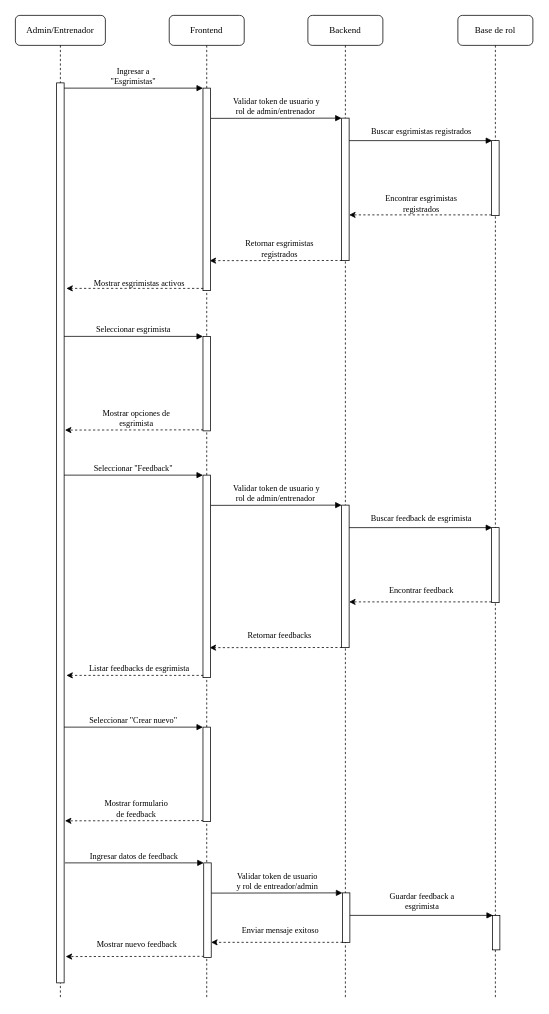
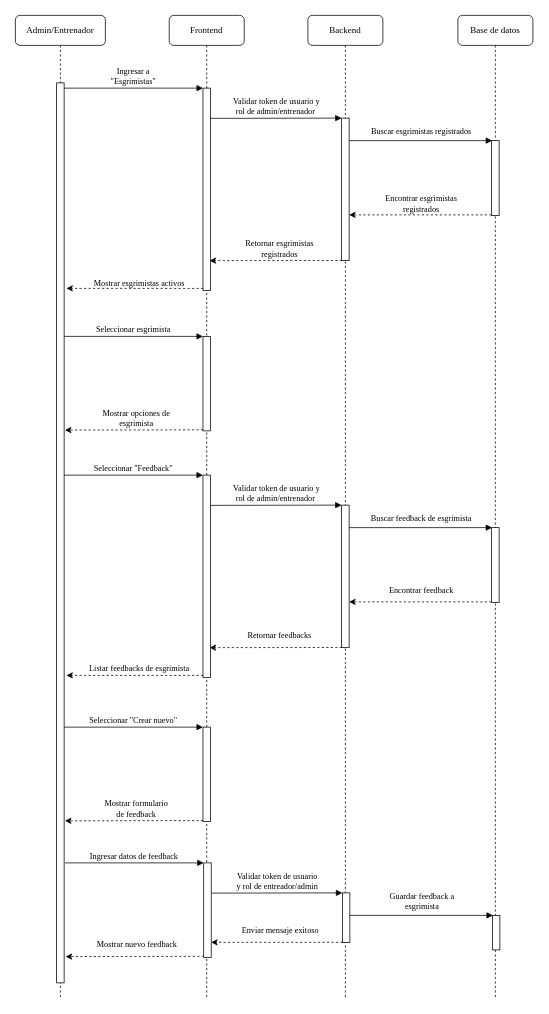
(495, 30) -> (495, 30)
